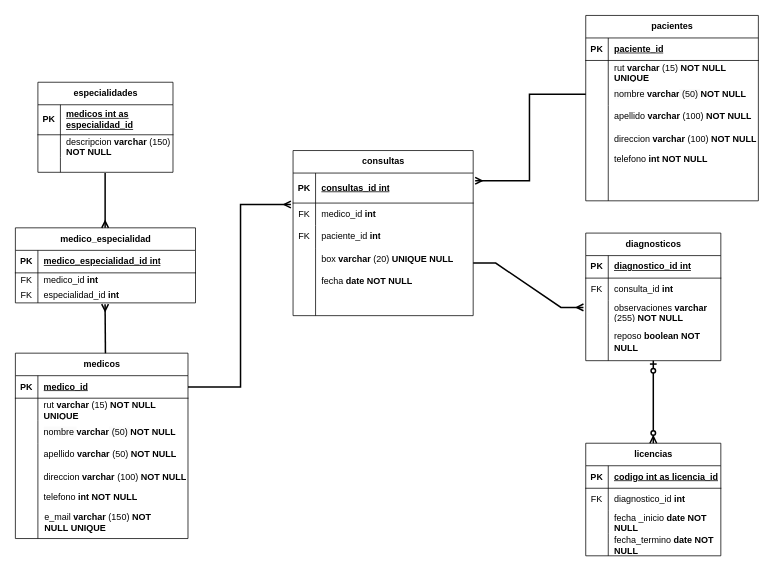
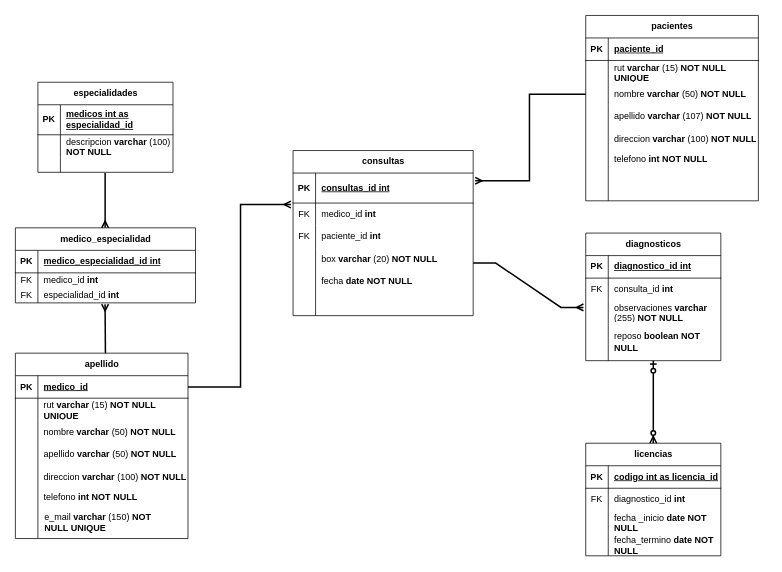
(687, 117) -> (687, 117)
(120, 146) -> (120, 146)
(387, 259) -> (380, 259)
(102, 364) -> (102, 364)
